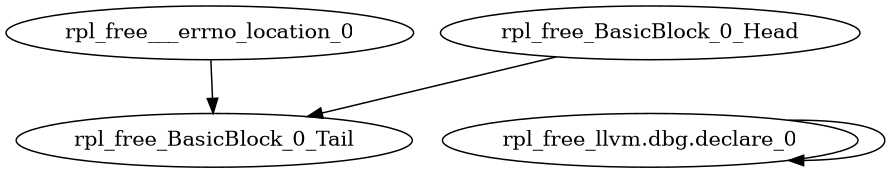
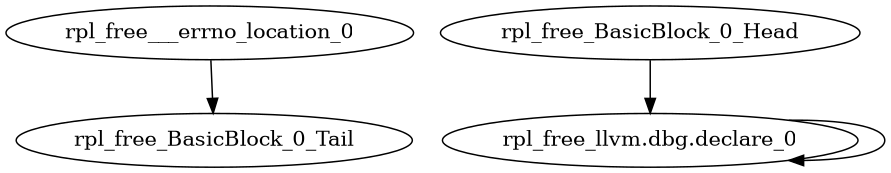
(439, 85) -> (650, 79)
